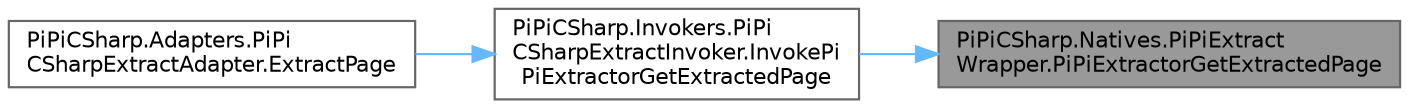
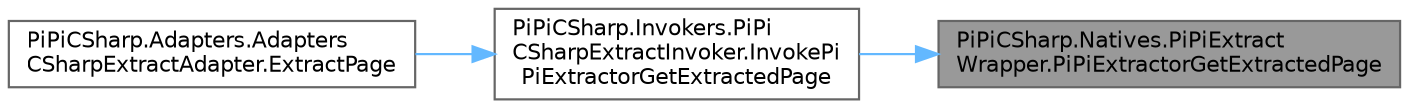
(212, 54) -> (212, 54)
